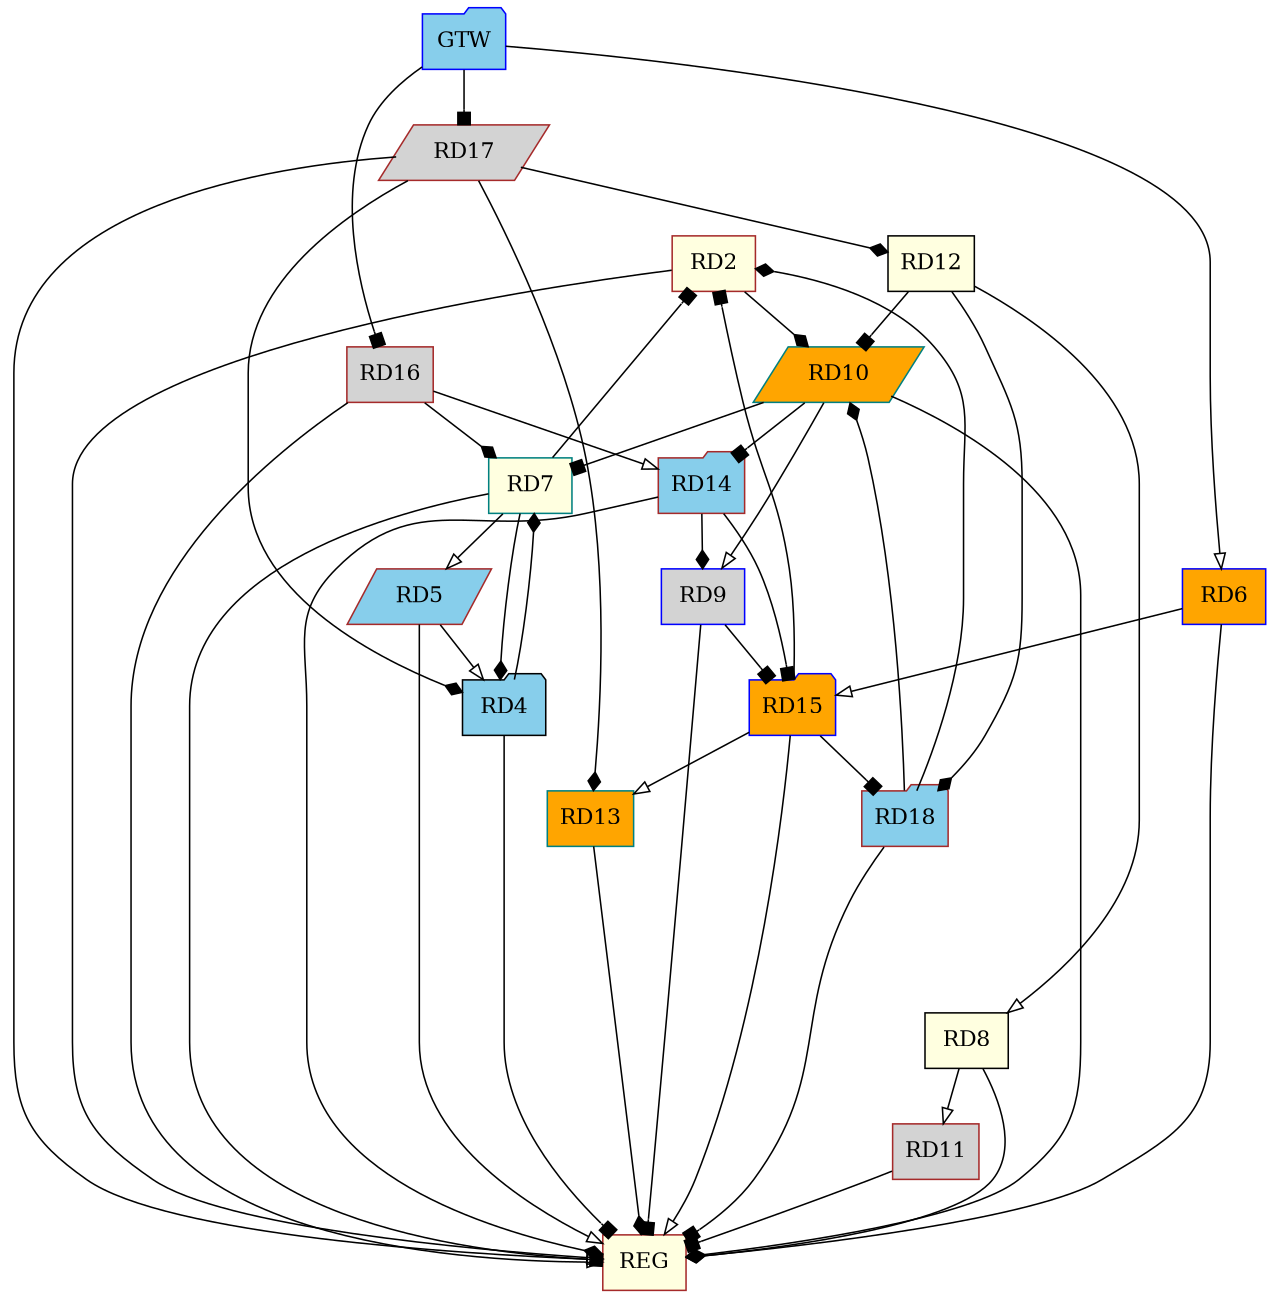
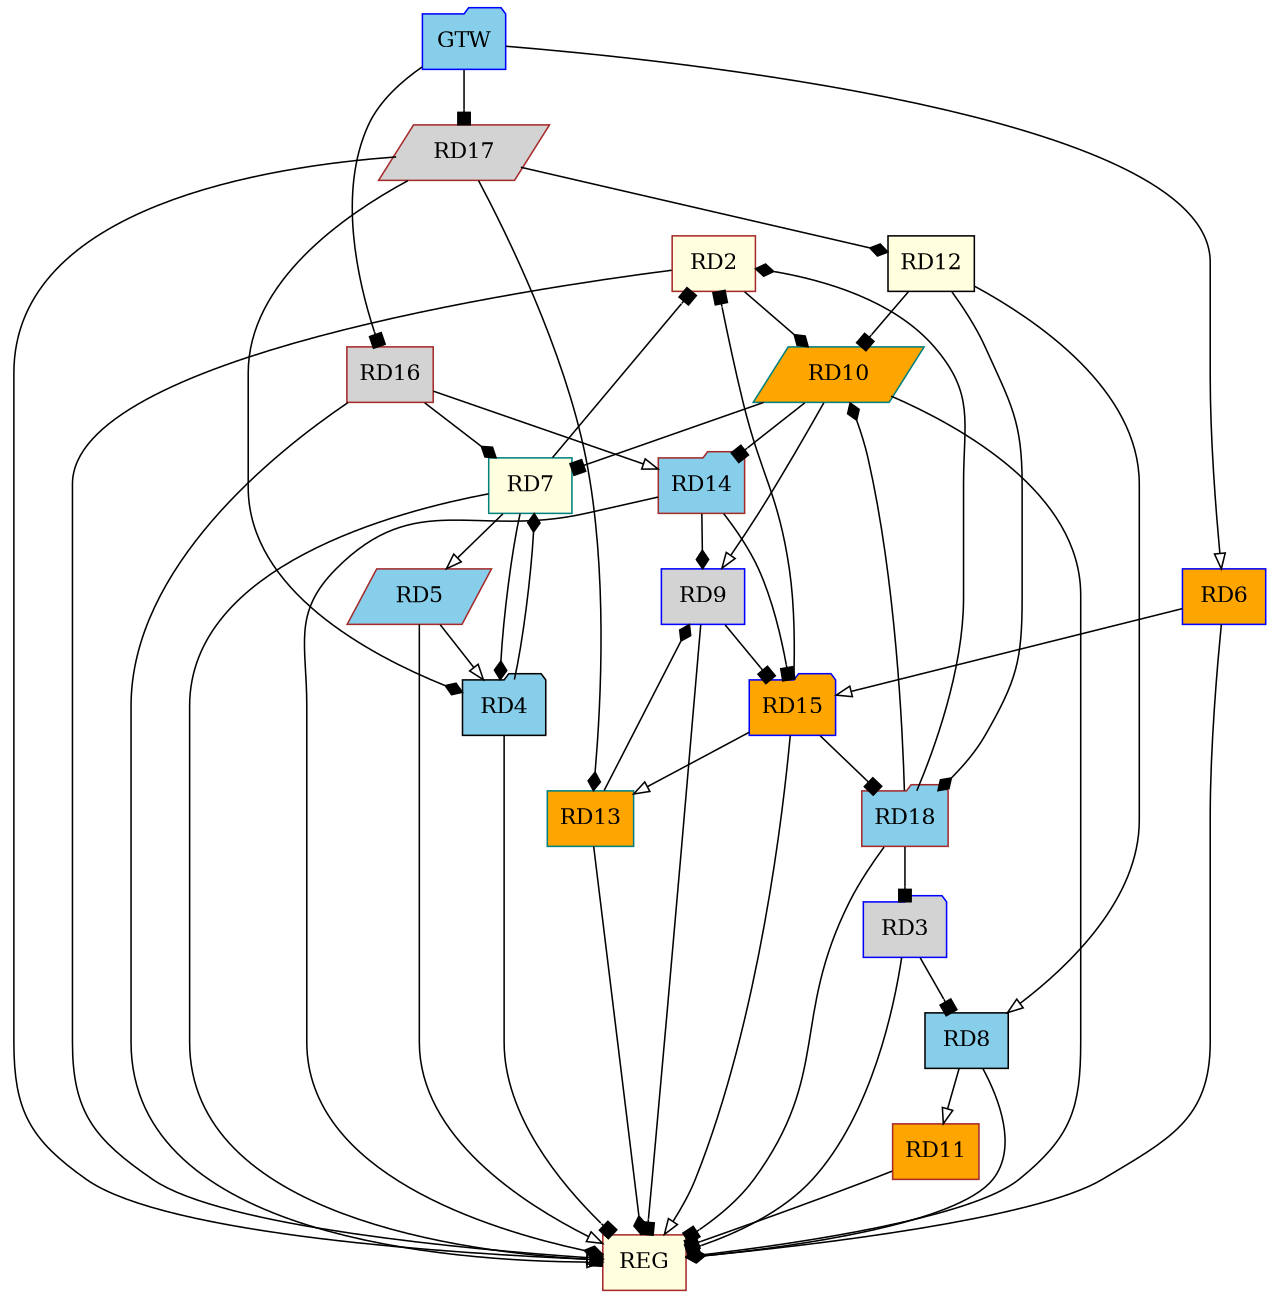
none -> (642, 716)
none -> (905, 930)
(967, 1041) -> (967, 1041)
(936, 1152) -> (936, 1152)
